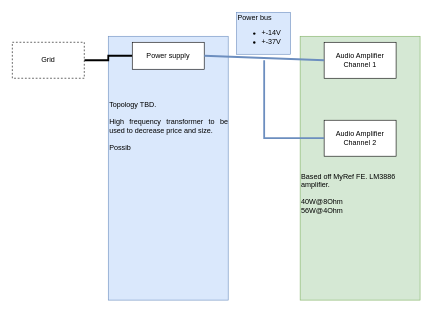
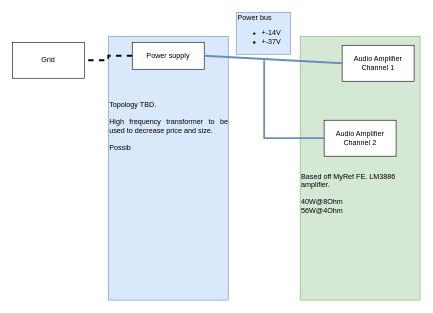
(48, 60) -> (48, 60)
(108, 60) -> (108, 60)
(360, 60) -> (378, 63)
